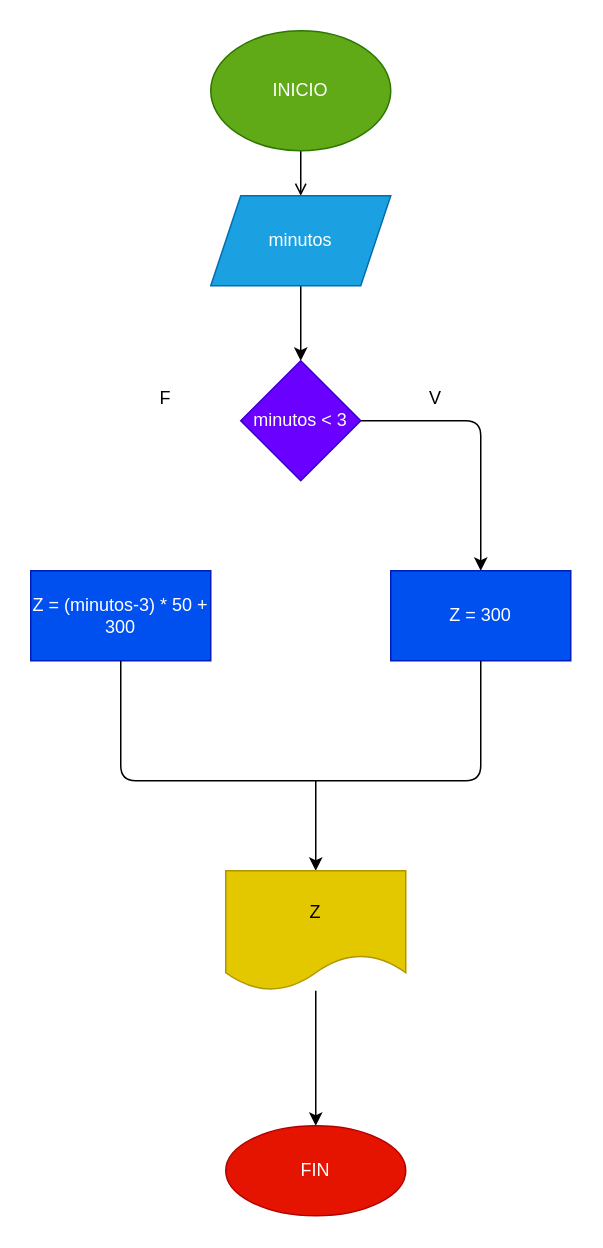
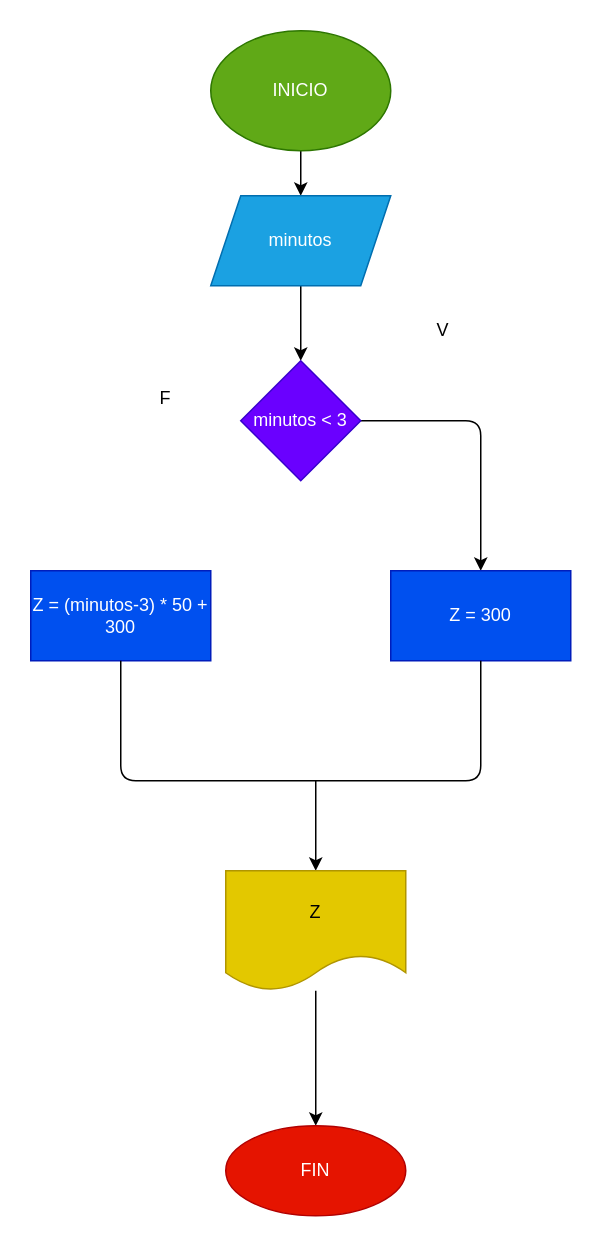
(301, 186) -> (301, 184)
(436, 398) -> (443, 331)
